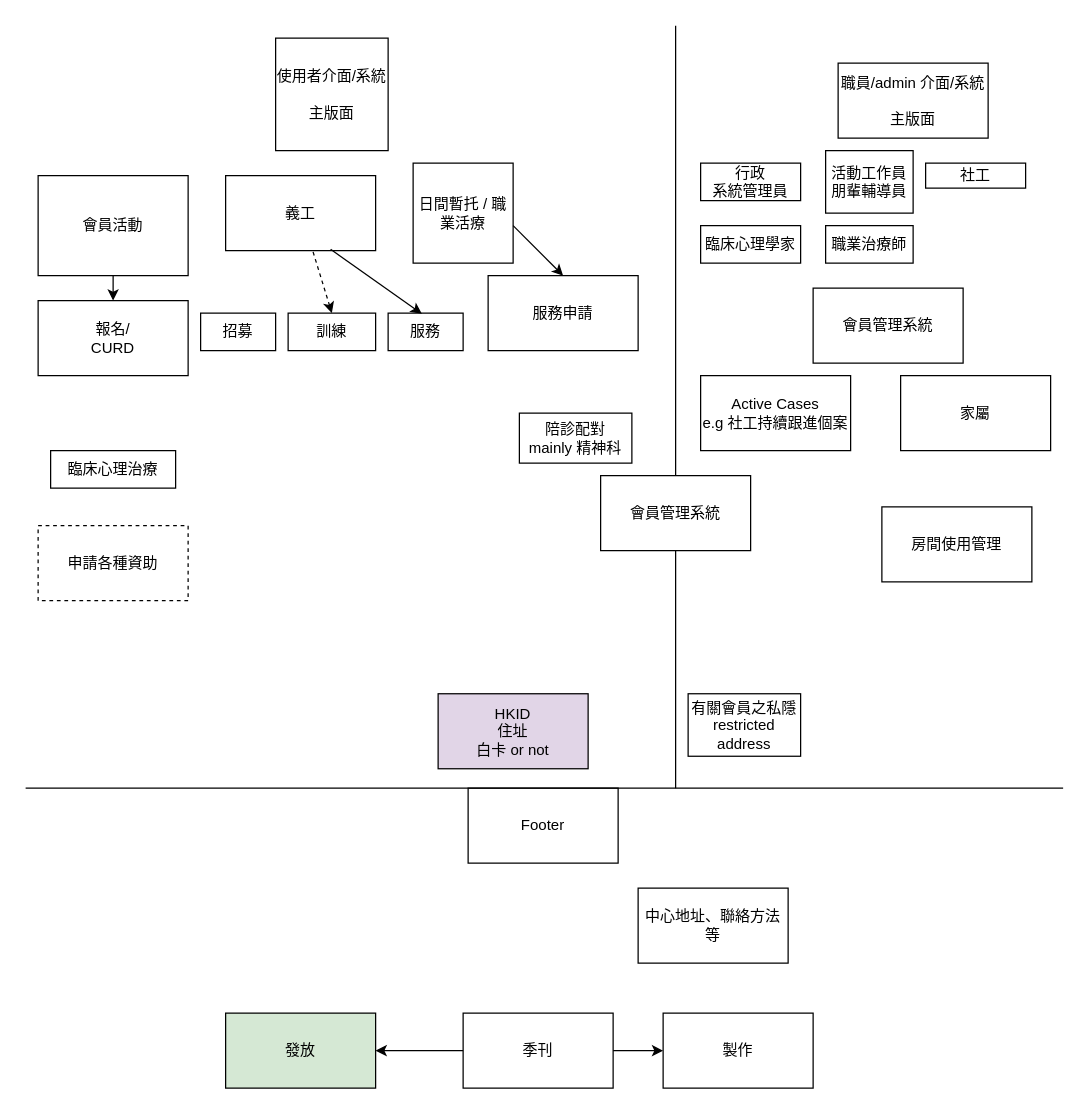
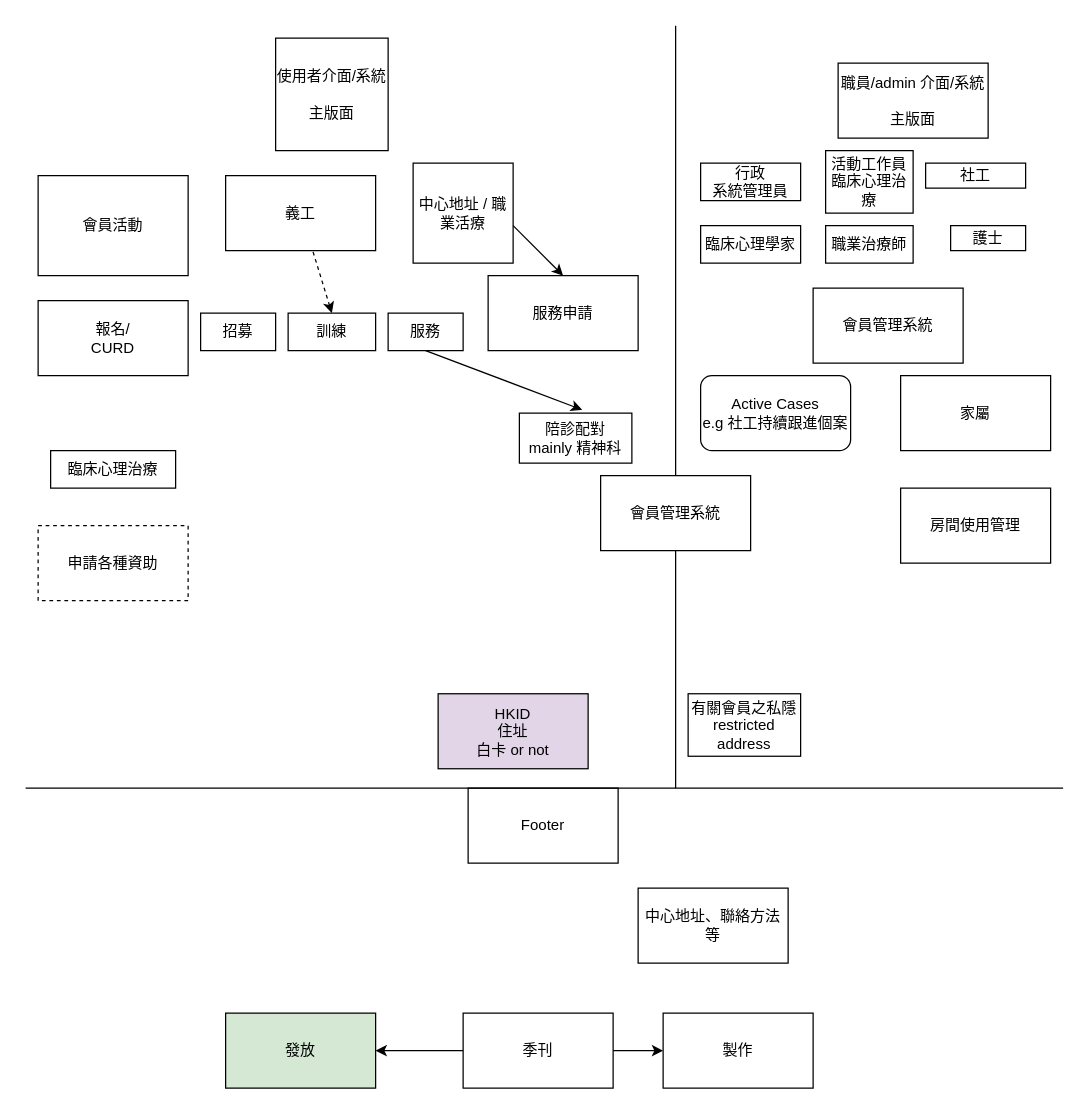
(869, 182) -> (869, 182)
(463, 213) -> (463, 213)
none -> (988, 238)
(373, 279) -> none
(113, 284) -> none
none -> (500, 379)
(776, 413) -> (776, 413)
(957, 544) -> (976, 526)
